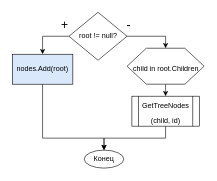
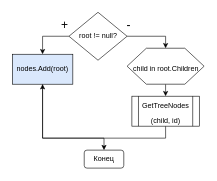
(106, 138) -> (106, 138)
(104, 159) -> (104, 159)
